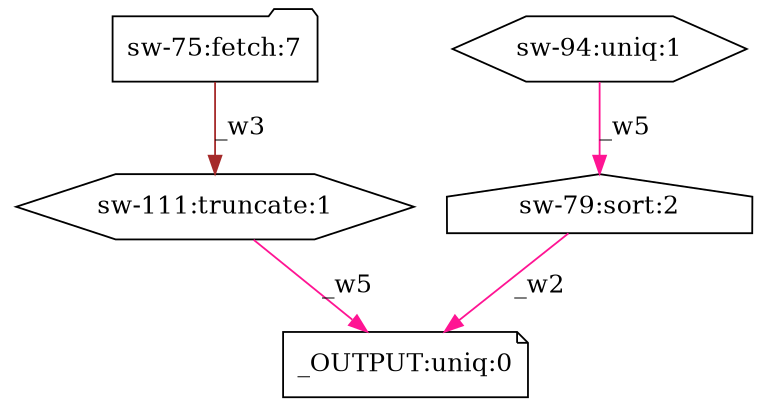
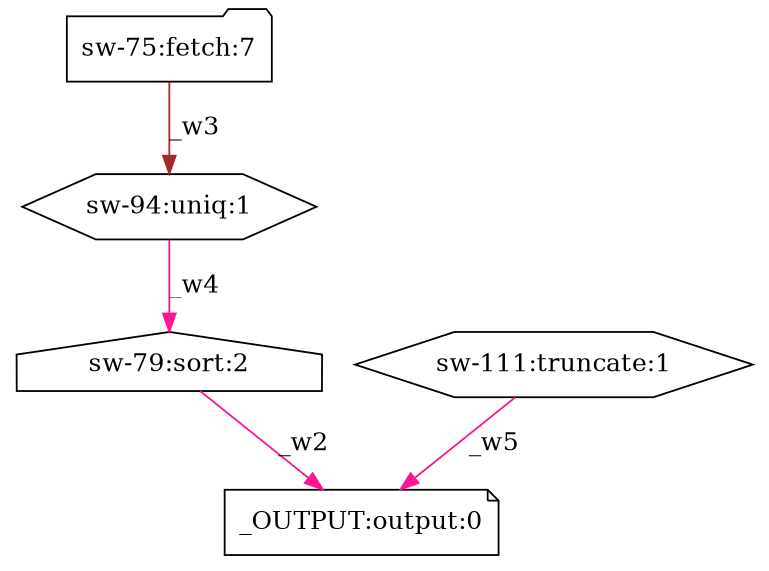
(215, 119) -> (169, 119)
(625, 128) -> (195, 286)
(406, 365) -> (362, 522)
